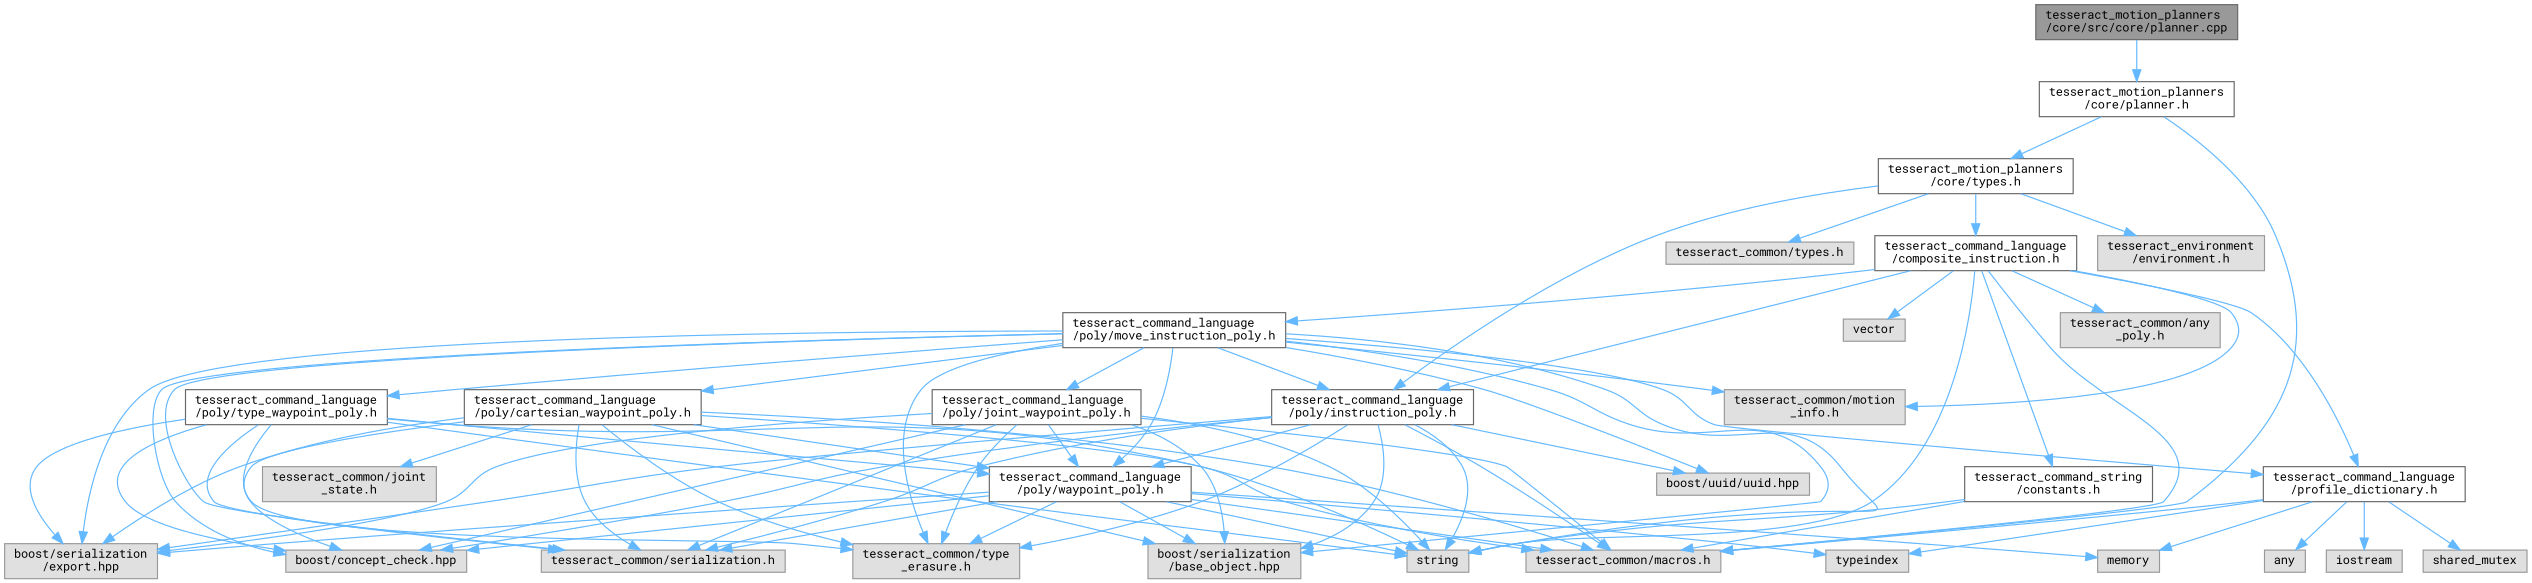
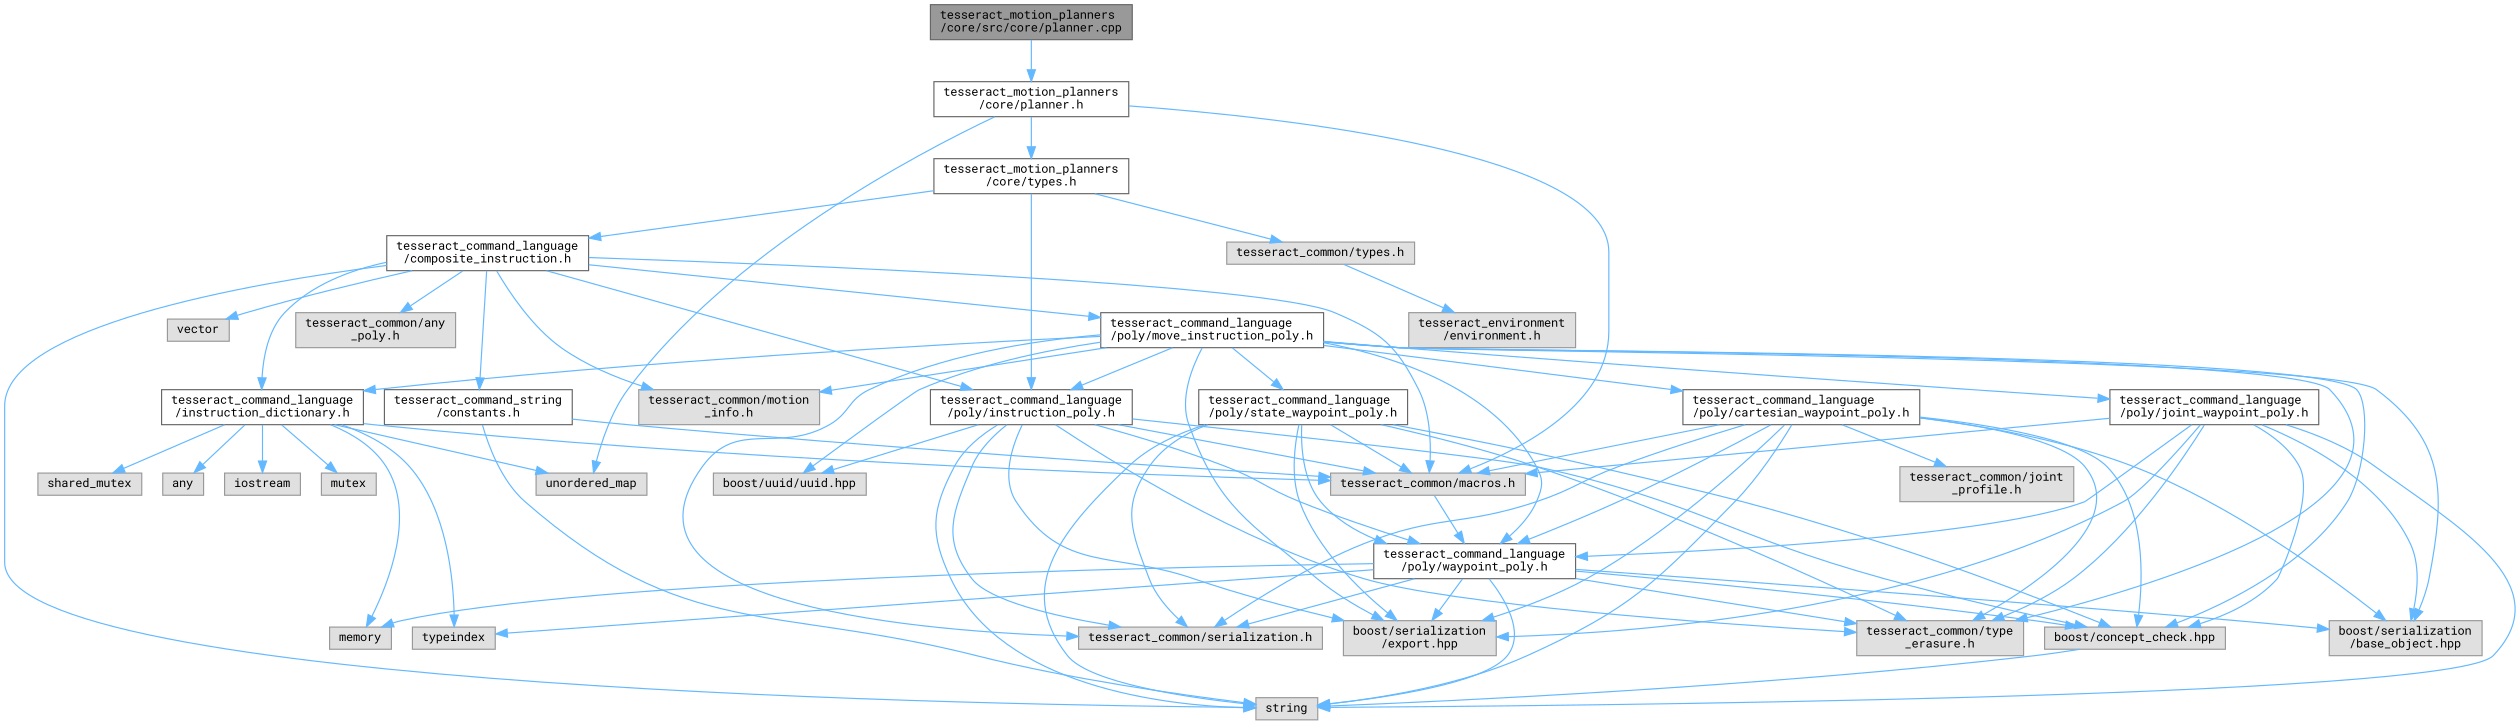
(2073, 213) -> (1394, 286)
(286, 407) -> (1303, 407)
(1811, 443) -> (1705, 685)
(1382, 482) -> none
(349, 484) -> (1987, 484)
none -> (349, 484)
none -> (592, 484)
(2364, 484) -> (262, 407)
(833, 491) -> none
(1305, 515) -> (1446, 514)
